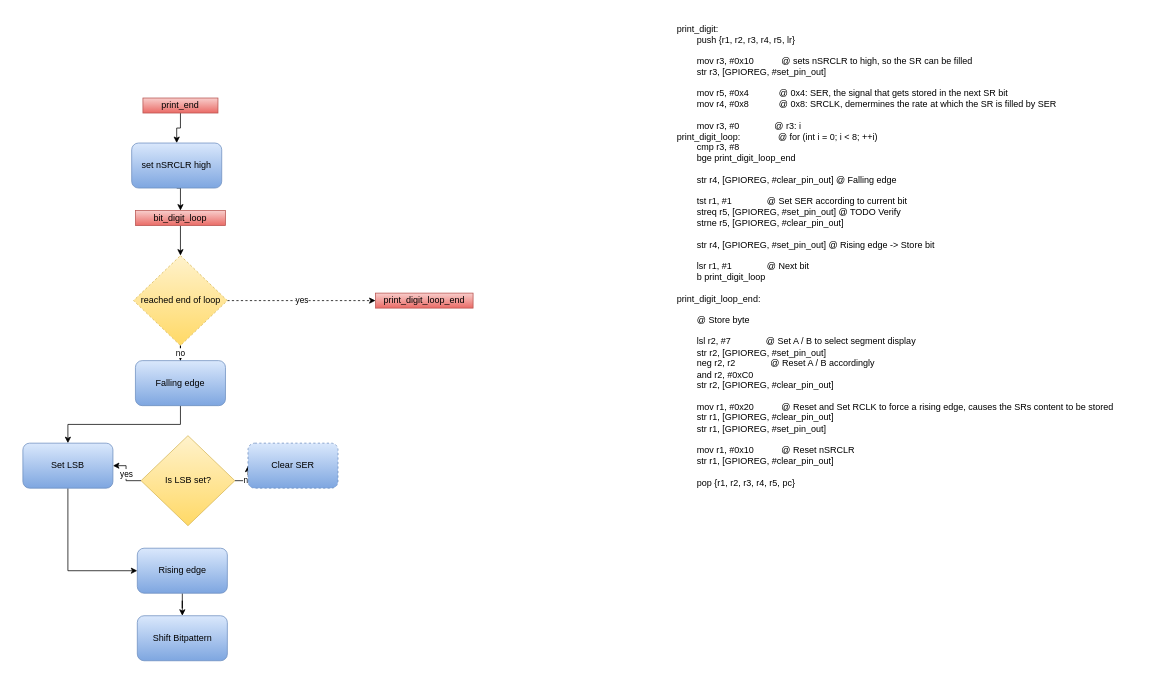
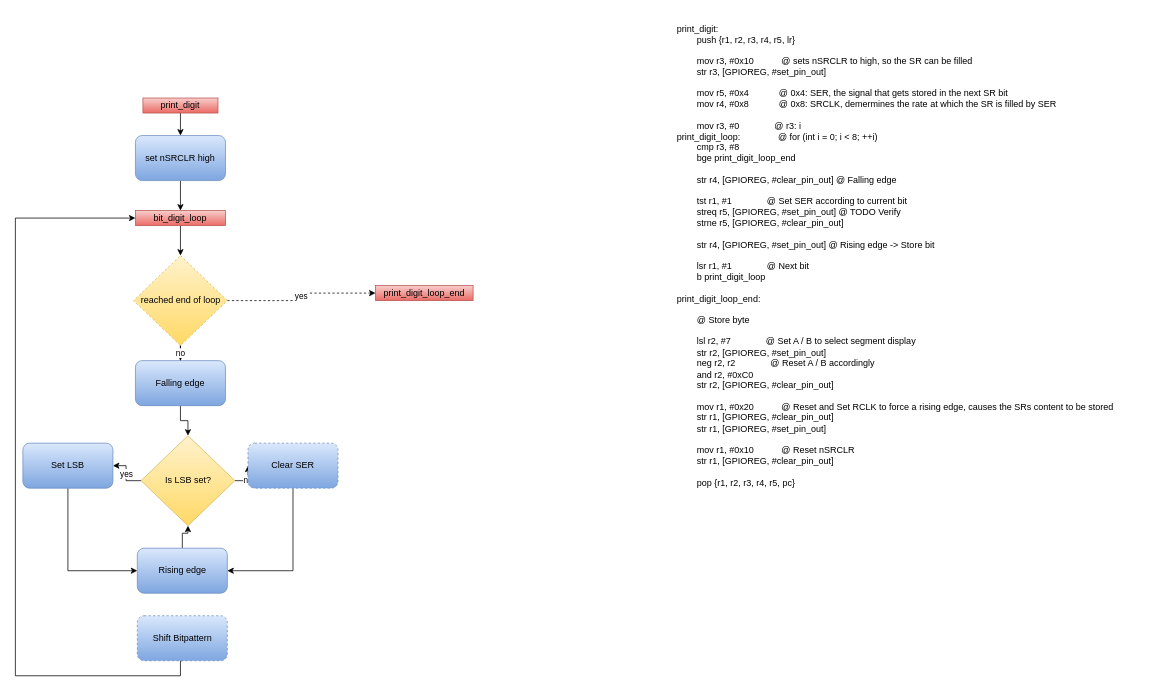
(180, 105) -> (180, 105)
(177, 165) -> (180, 158)
(424, 300) -> (424, 293)
(126, 424) -> (188, 420)
none -> (15, 536)
none -> (263, 570)
(182, 607) -> (182, 537)
(182, 638) -> (182, 638)
